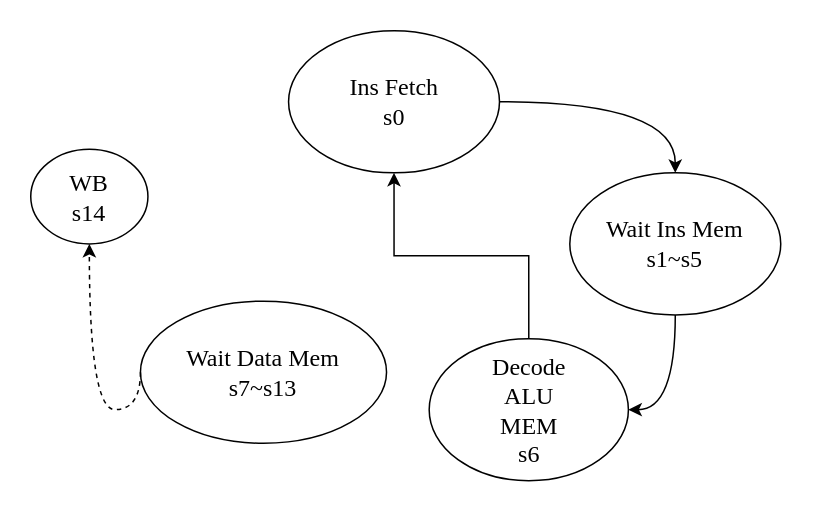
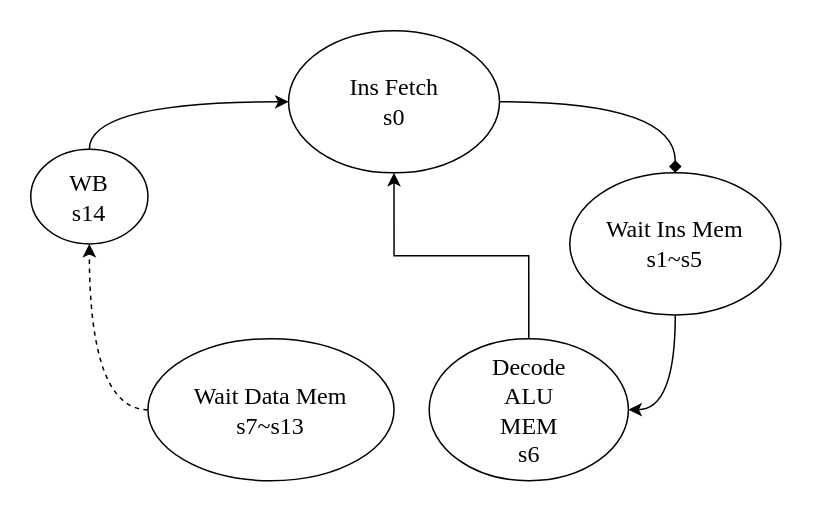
none -> (177, 107)
(659, 132) -> (659, 131)
(263, 372) -> (271, 410)
